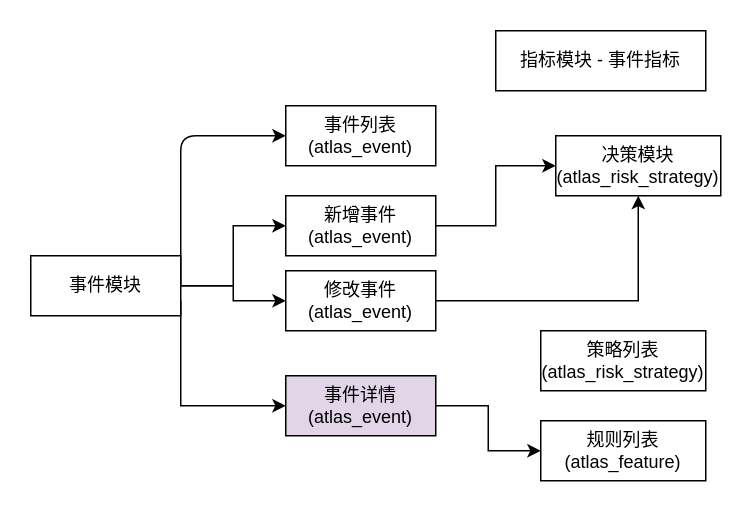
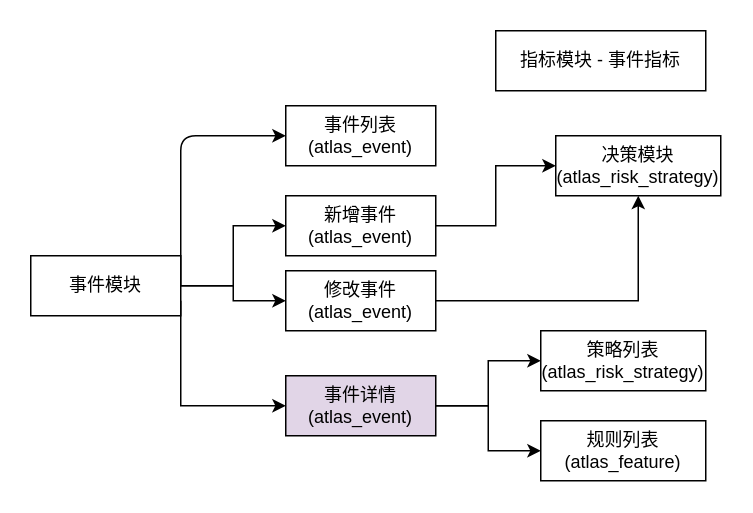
none -> (488, 361)
